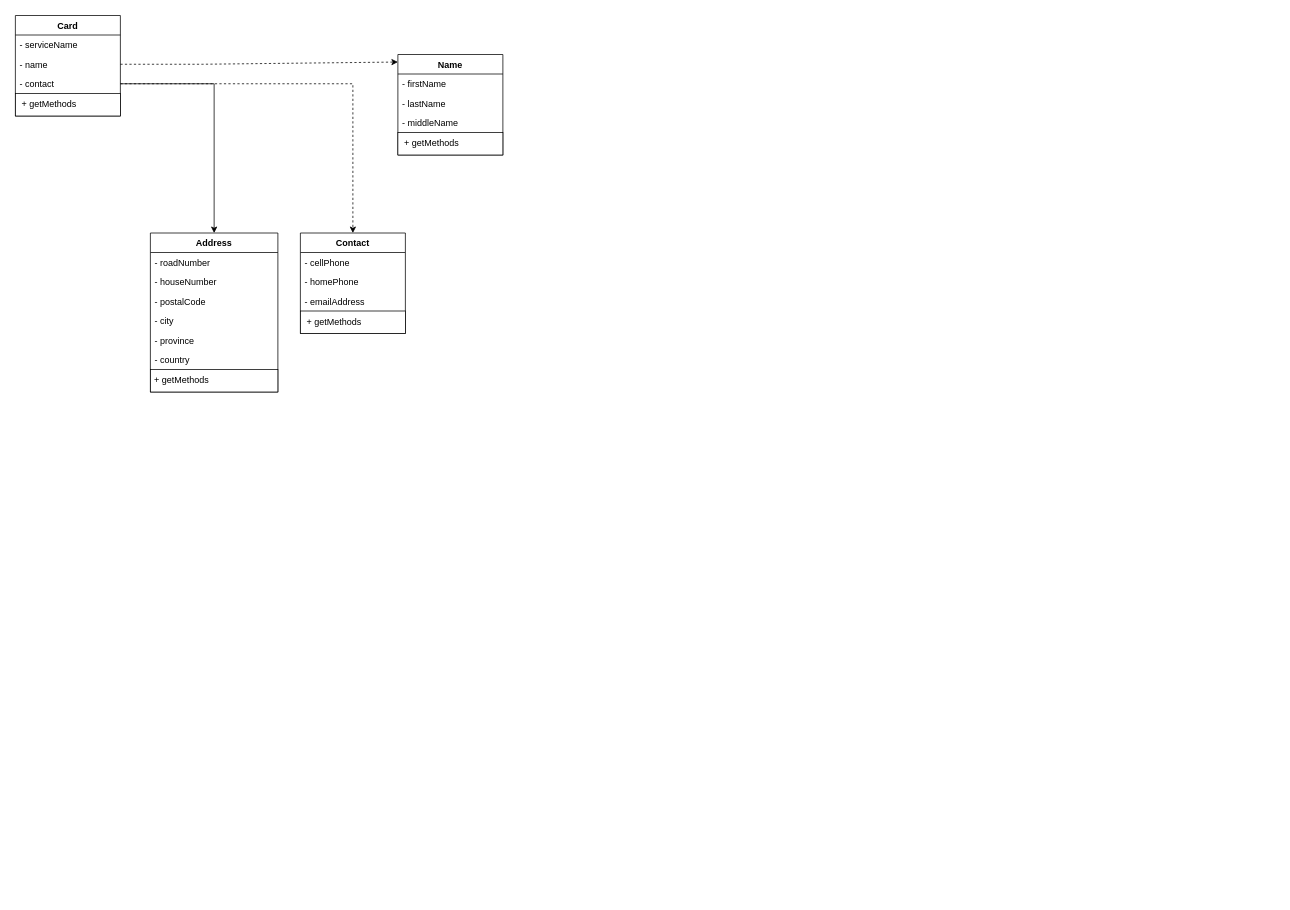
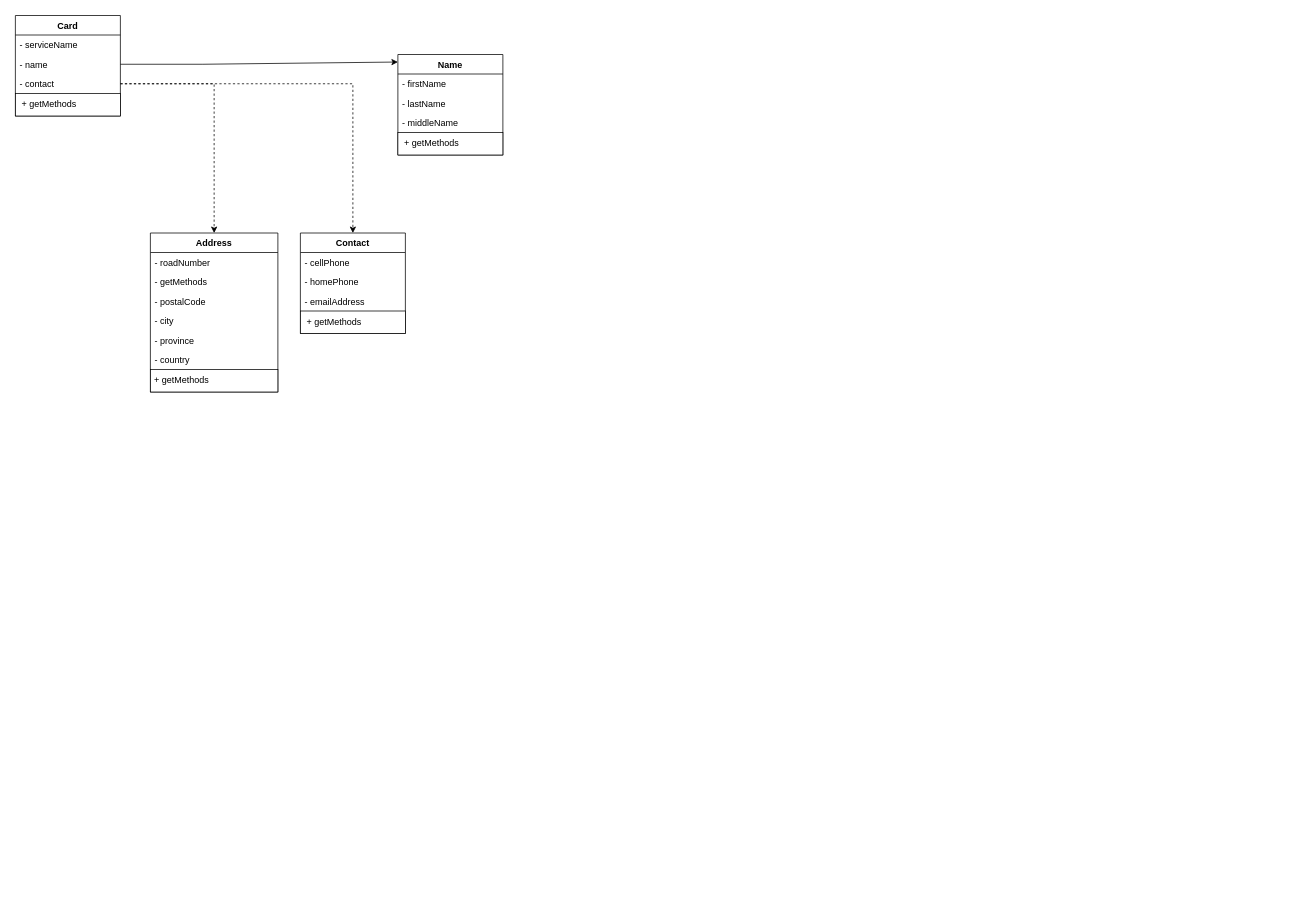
(256, 64) -> (256, 64)
(214, 156) -> (214, 156)
(186, 282) -> (184, 282)
